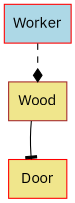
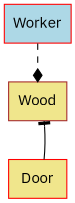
(30, 138) -> (45, 143)
